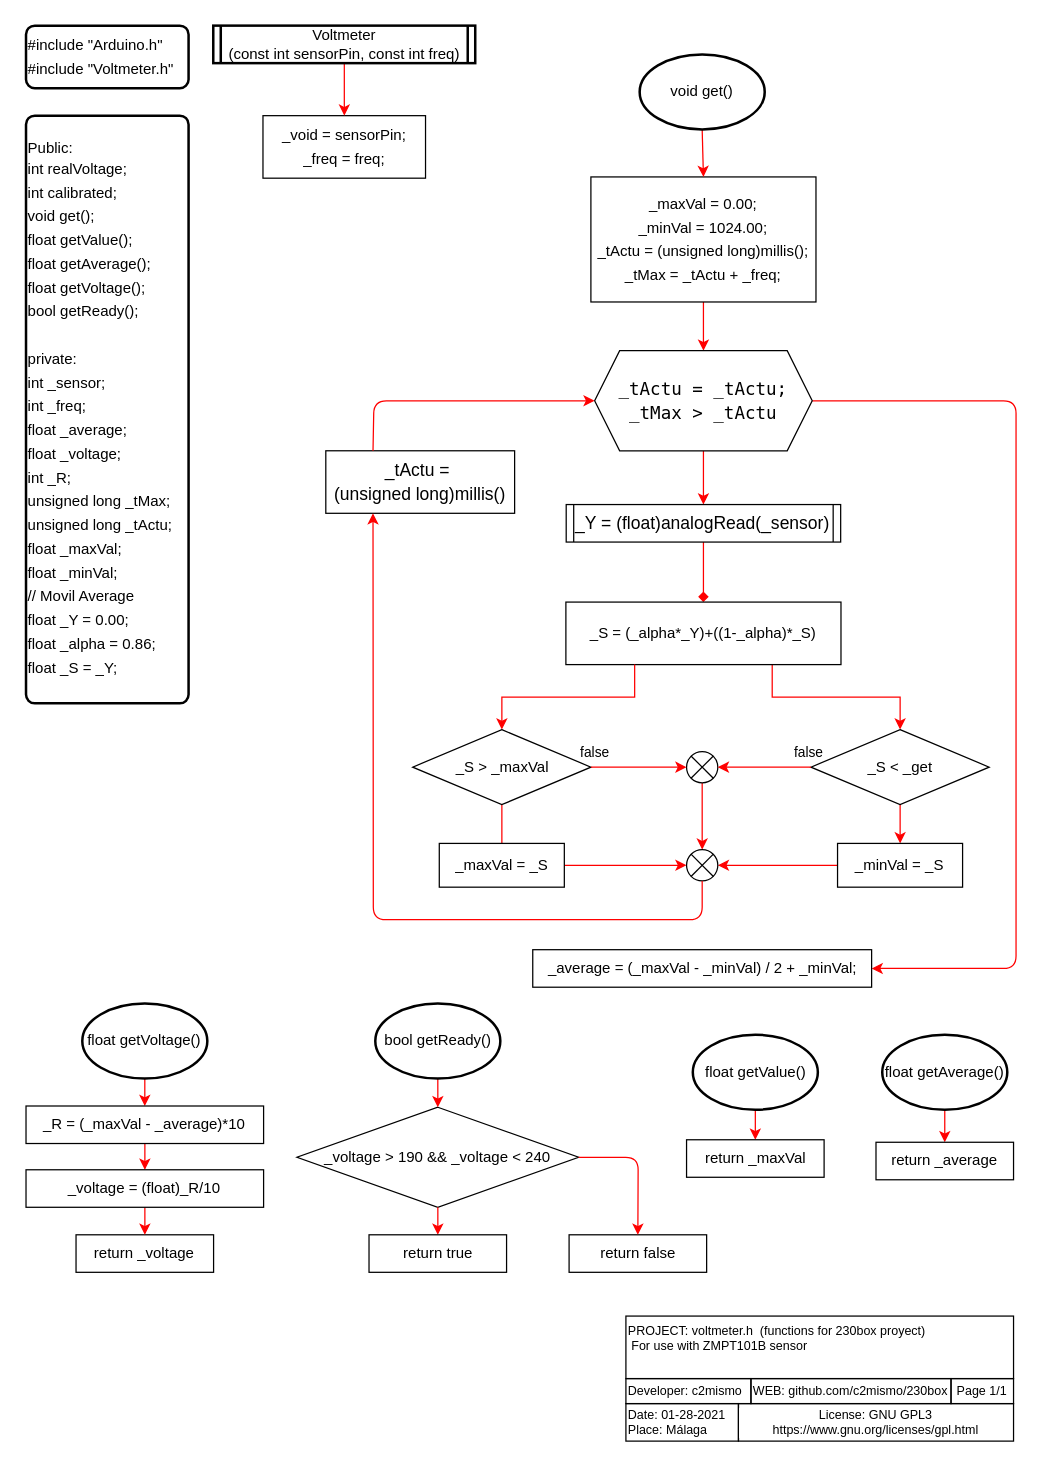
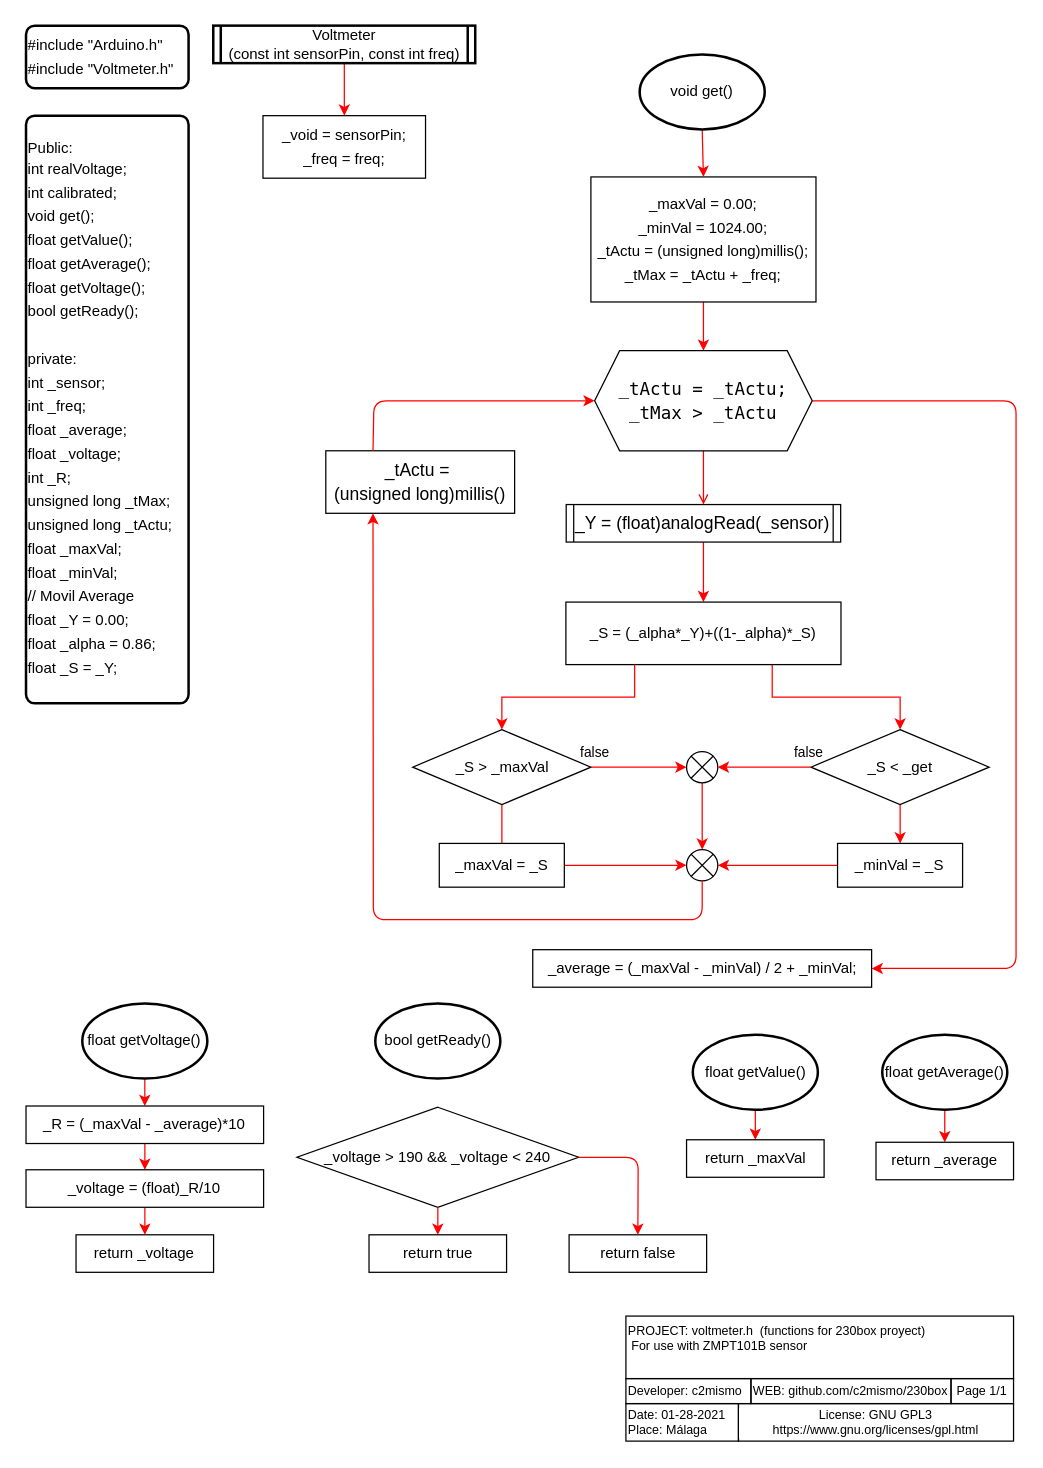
(703, 494) -> (703, 496)
(703, 591) -> (703, 592)
(438, 1092) -> none
